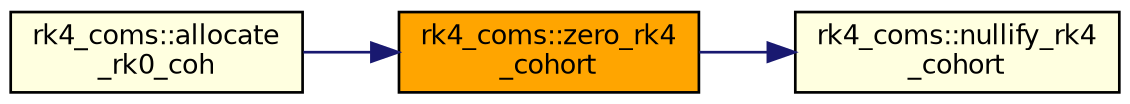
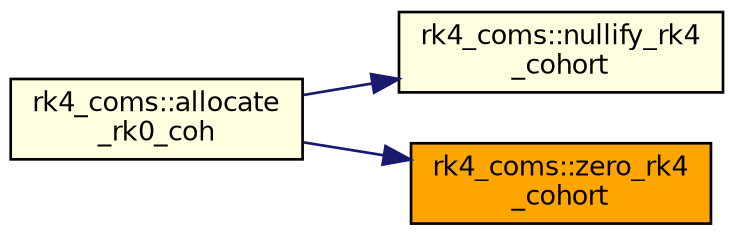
(733, 52) -> (338, 89)
